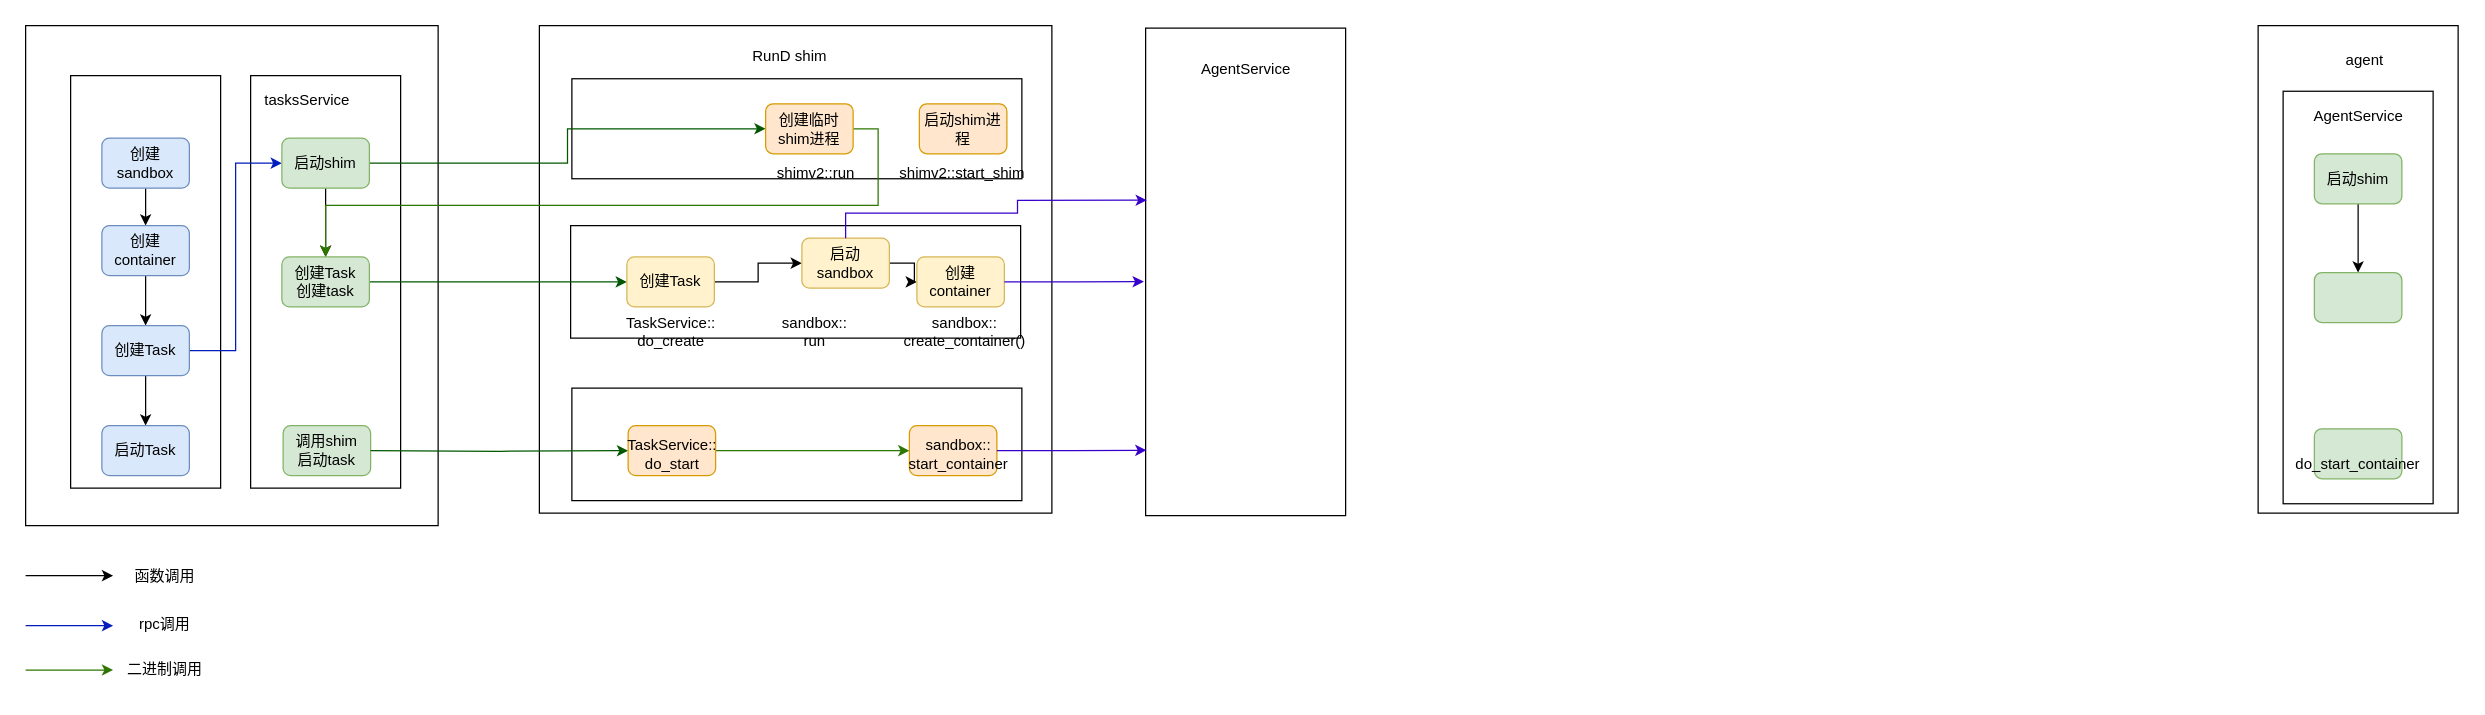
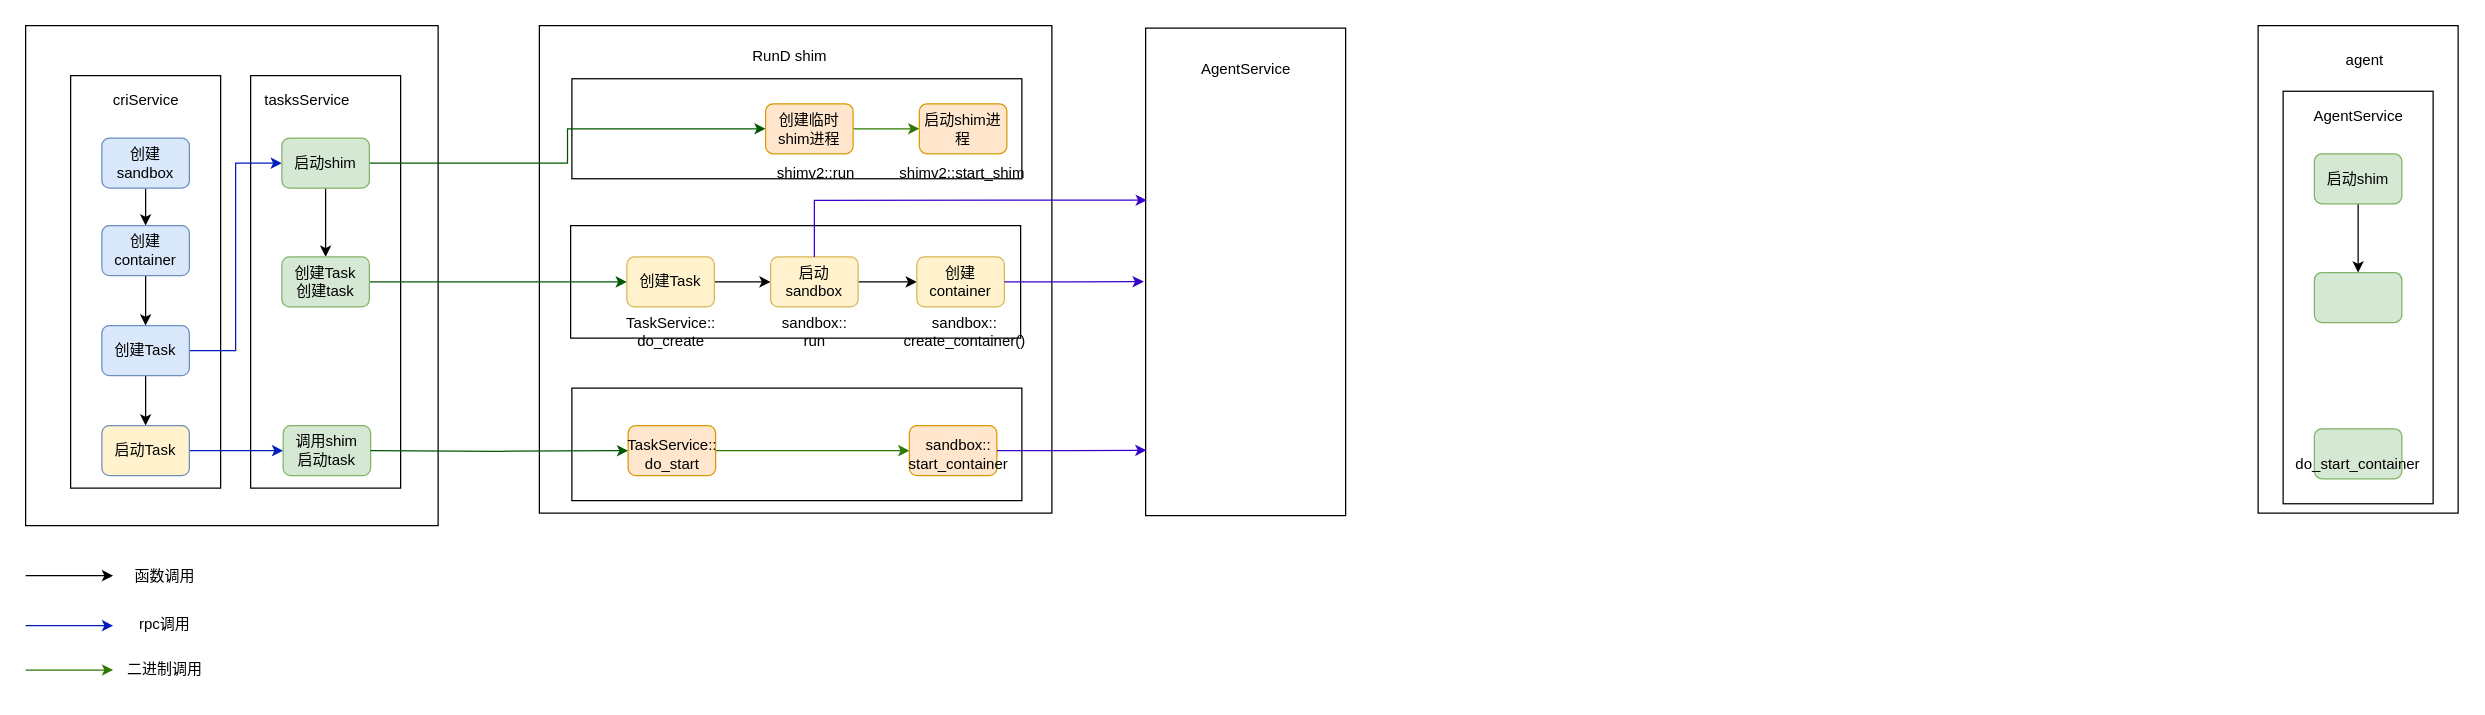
none -> (146, 101)
(643, 205) -> (893, 129)
(846, 263) -> (814, 282)
(146, 451) -> (146, 451)
none -> (232, 451)
